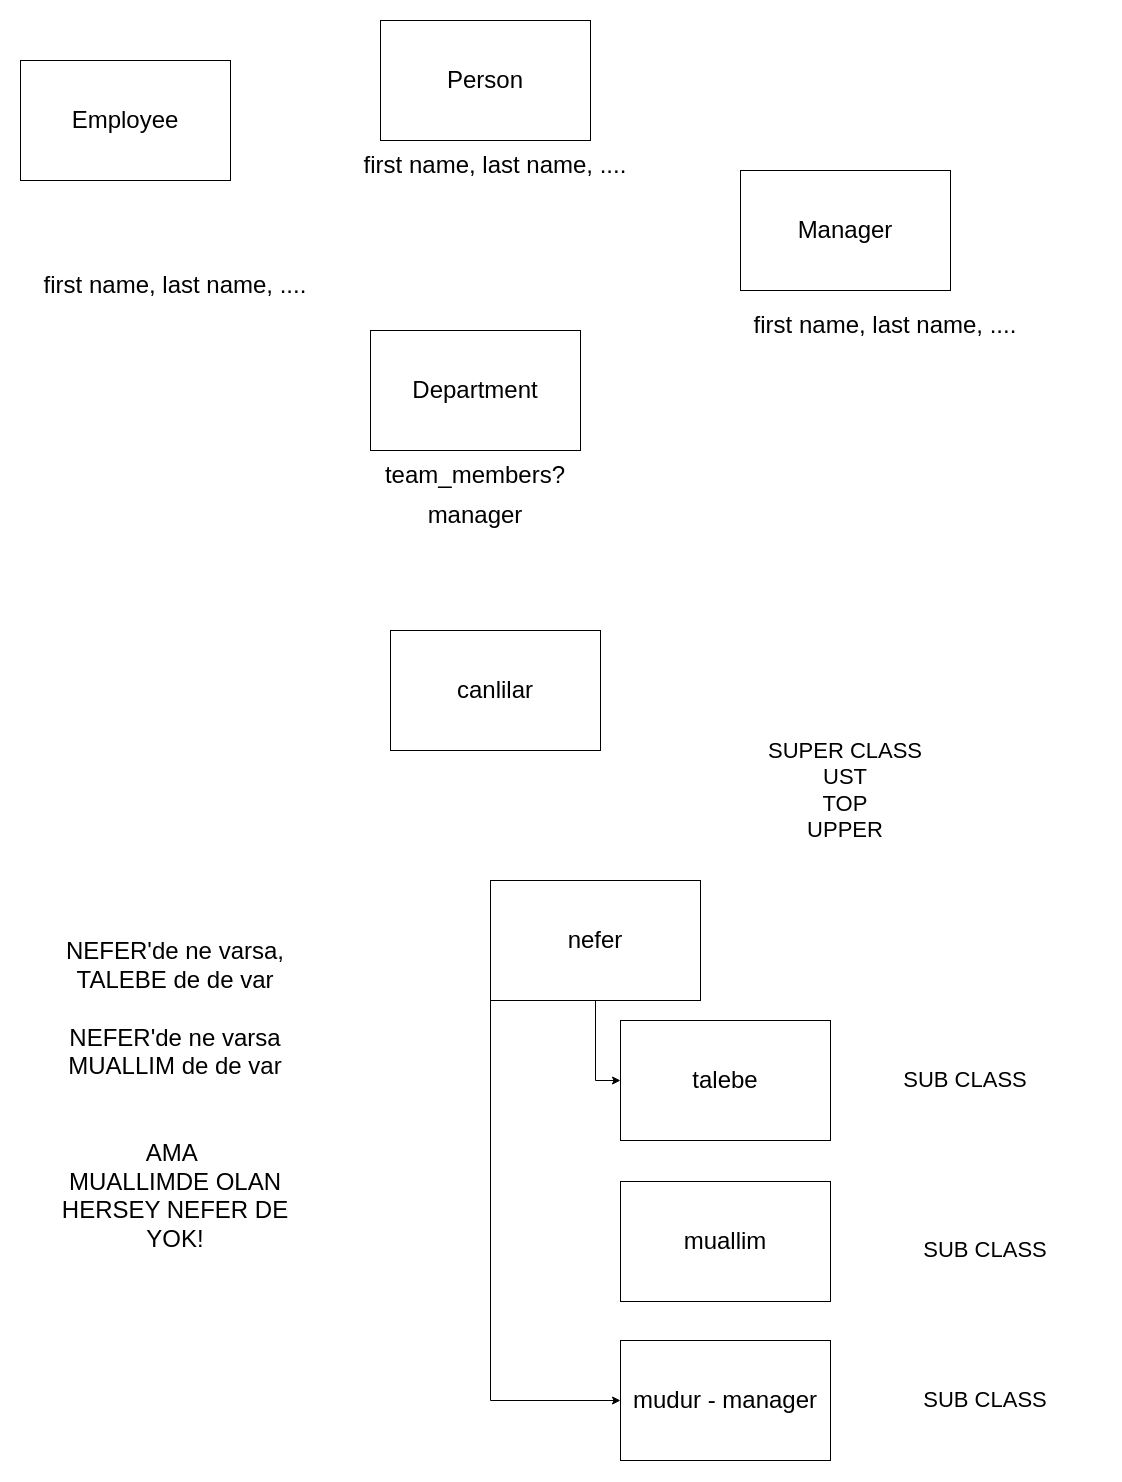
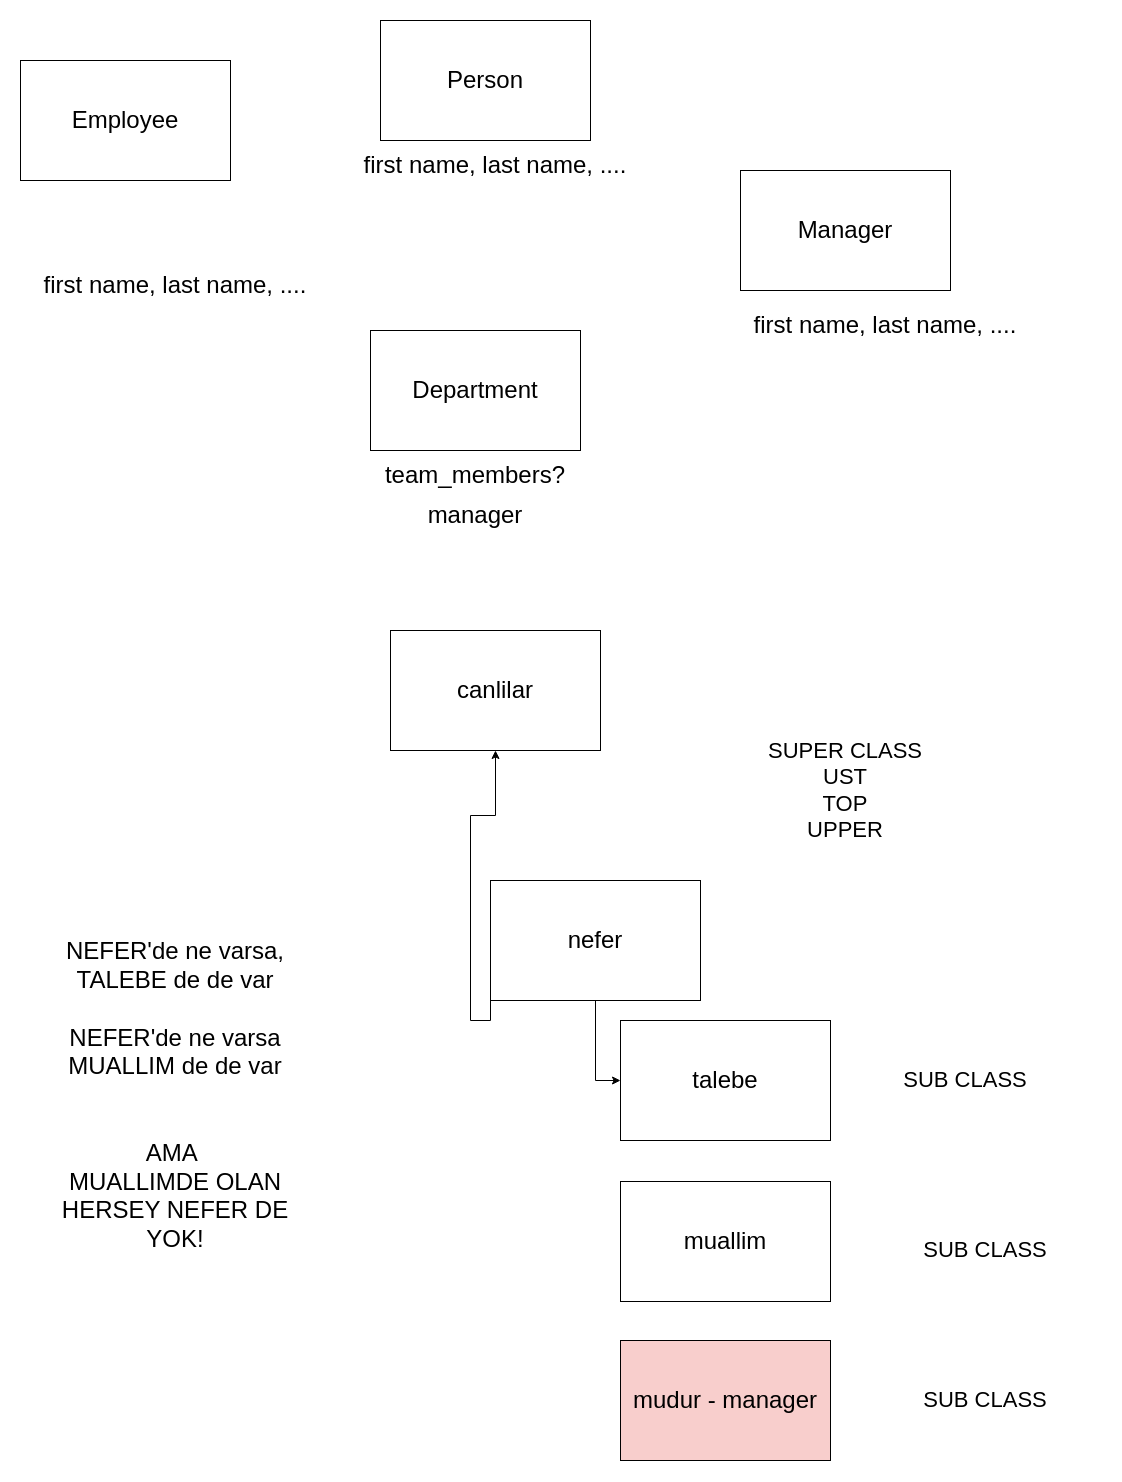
(491, 1271) -> (471, 889)
(726, 1401) -> (726, 1401)
